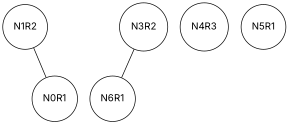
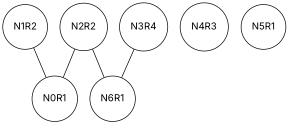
none -> (84, 27)
(144, 27) -> (144, 27)
